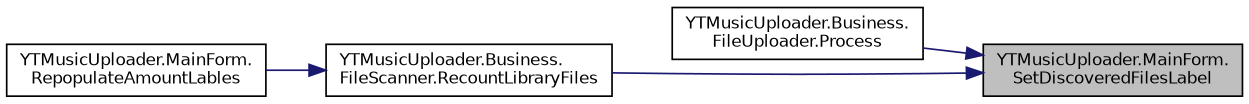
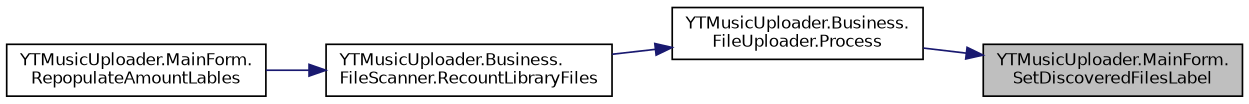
(789, 74) -> (634, 52)
